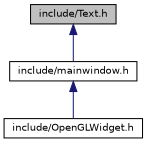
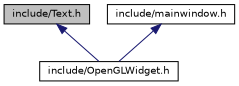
(73, 48) -> (82, 46)
